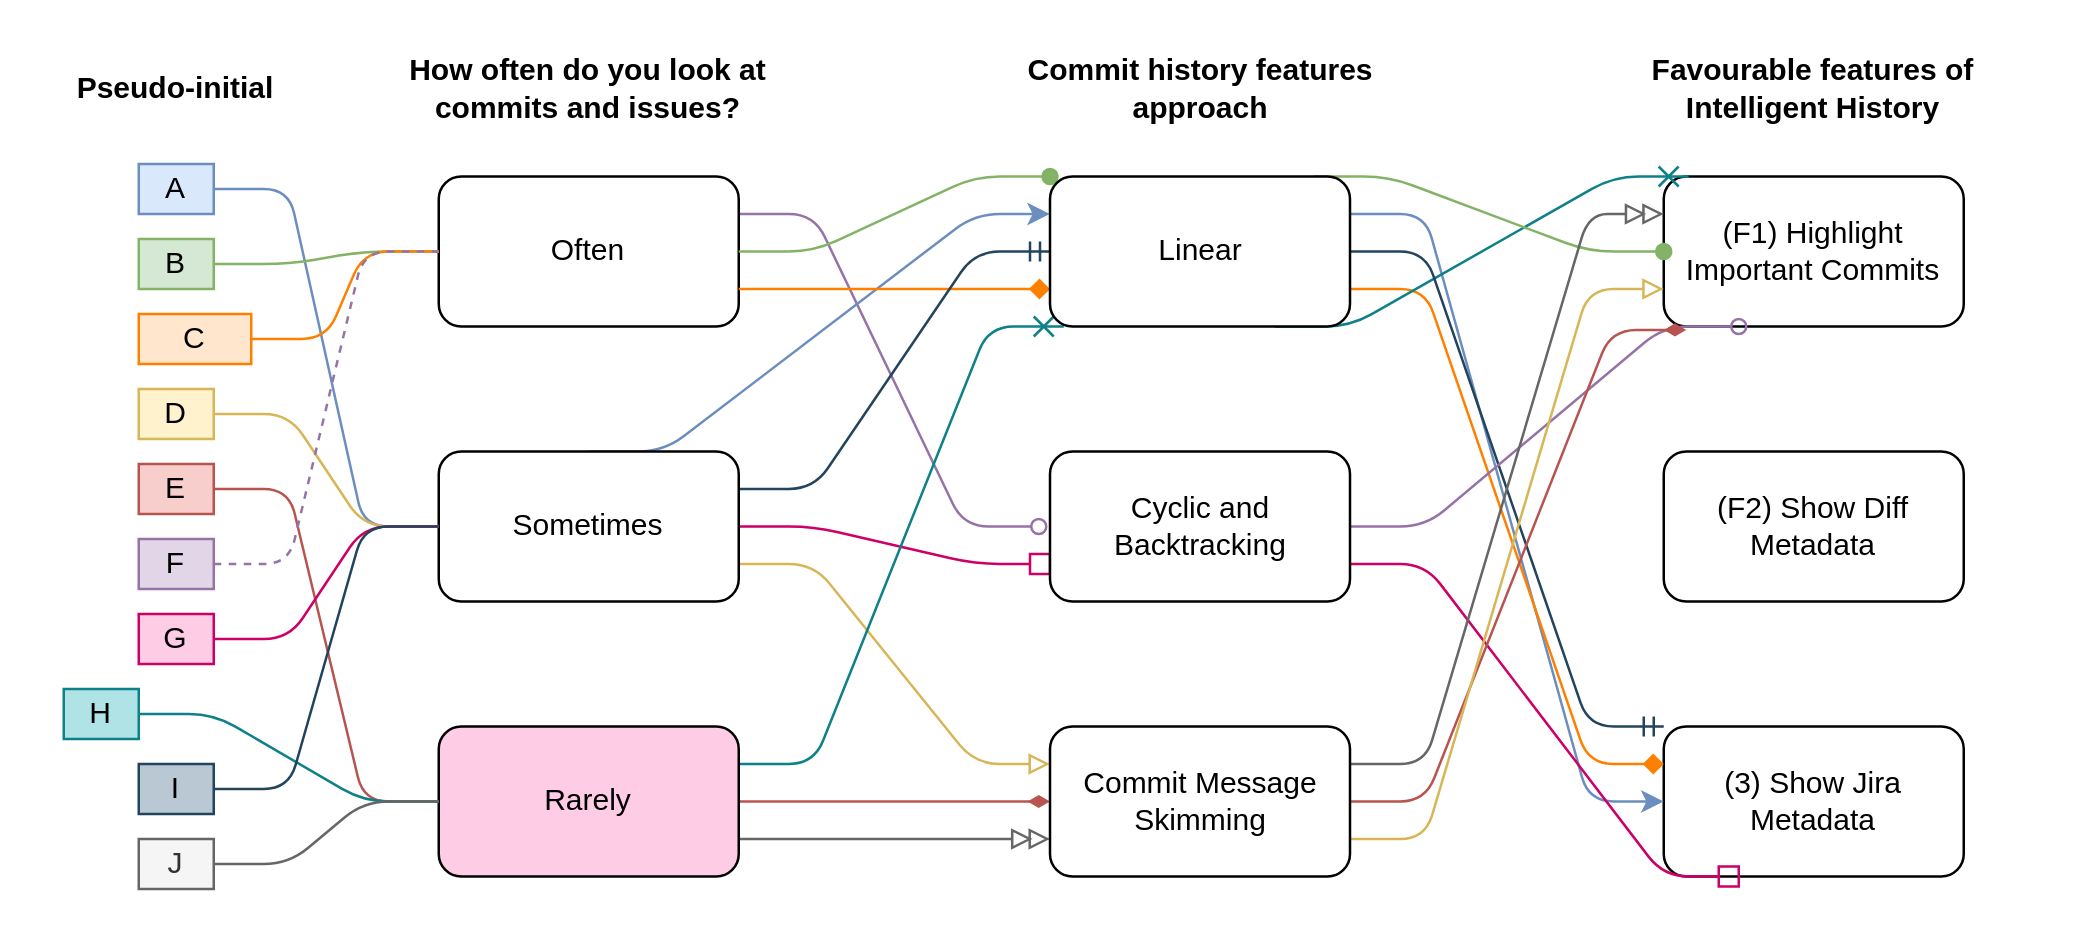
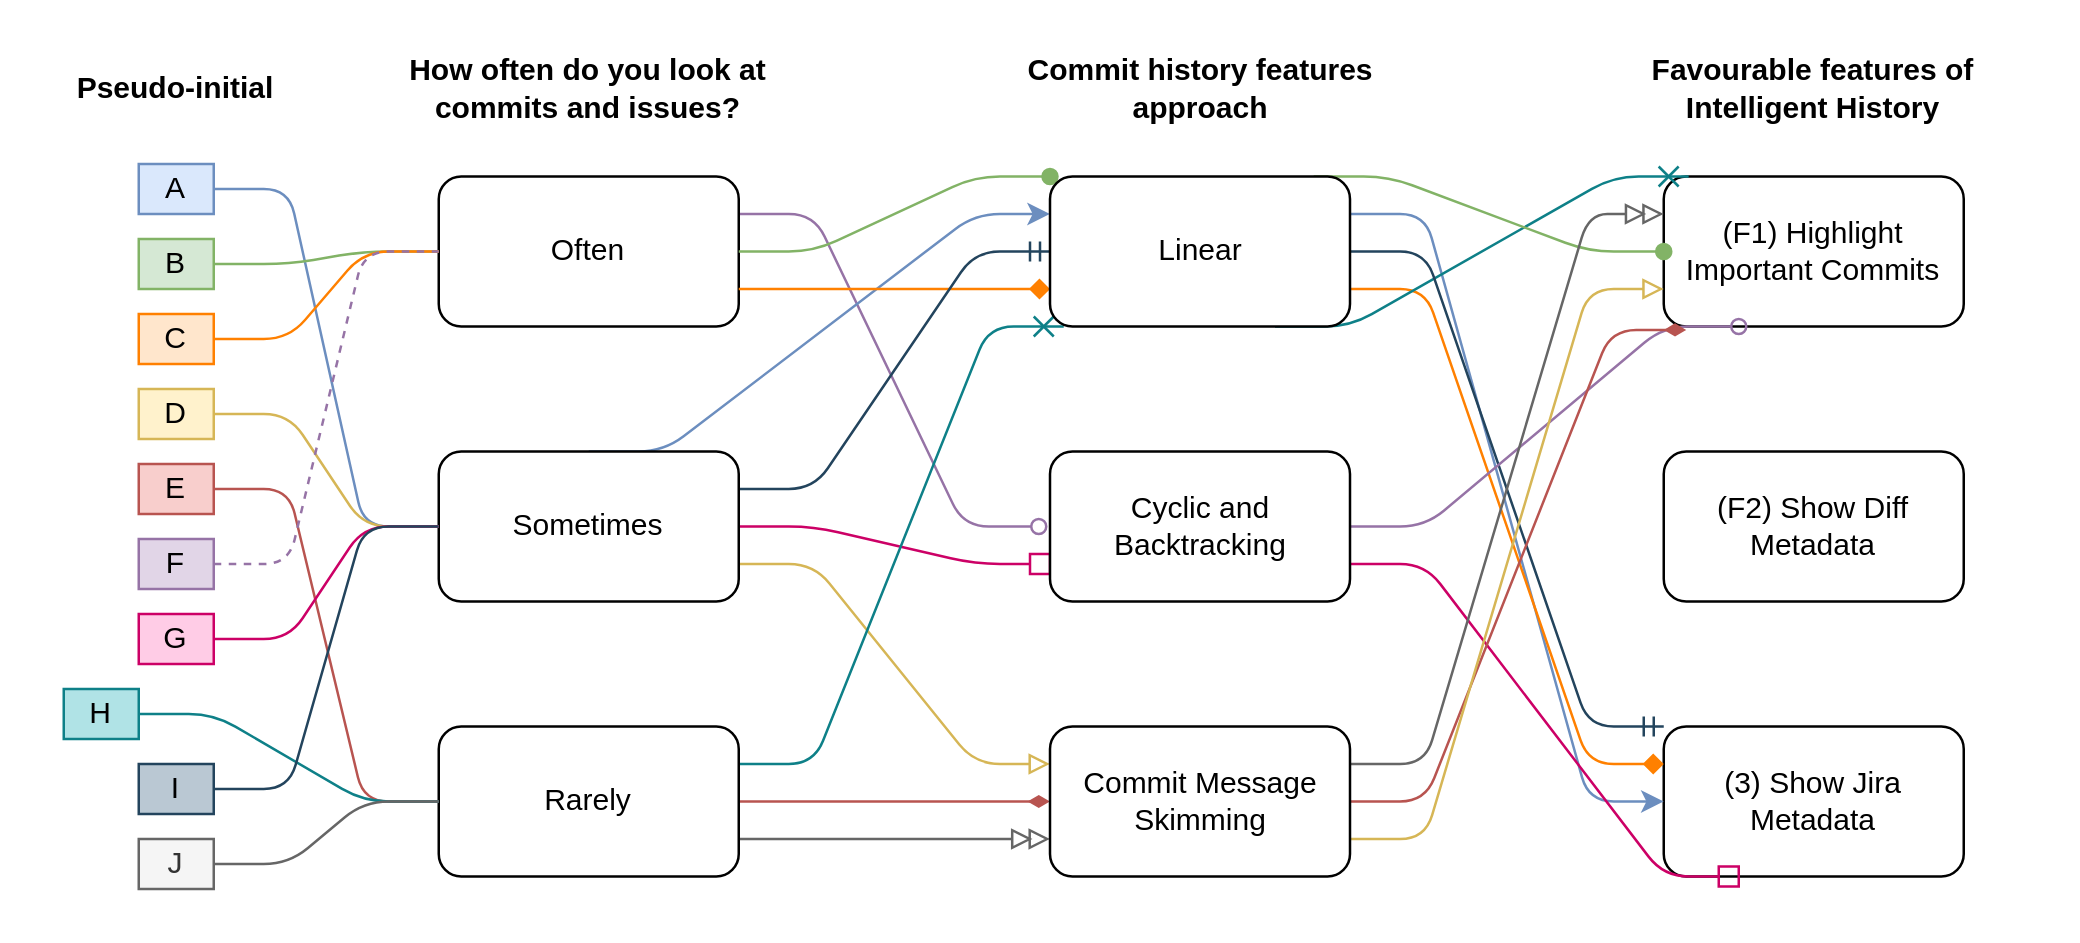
(195, 339) -> (176, 339)
(589, 801) -> (589, 801)
